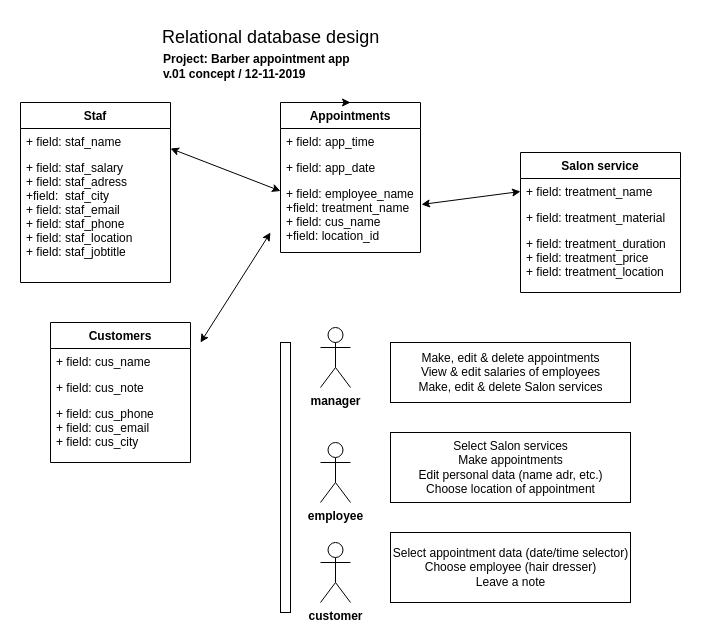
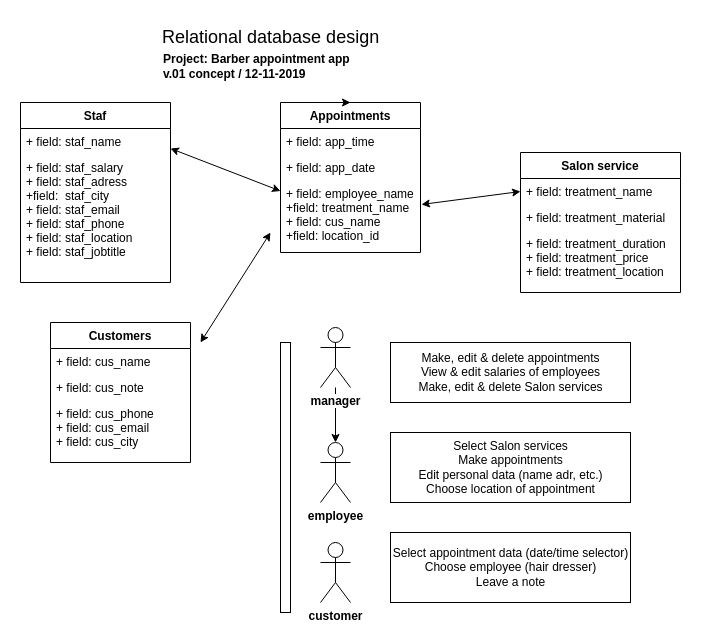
none -> (336, 421)
